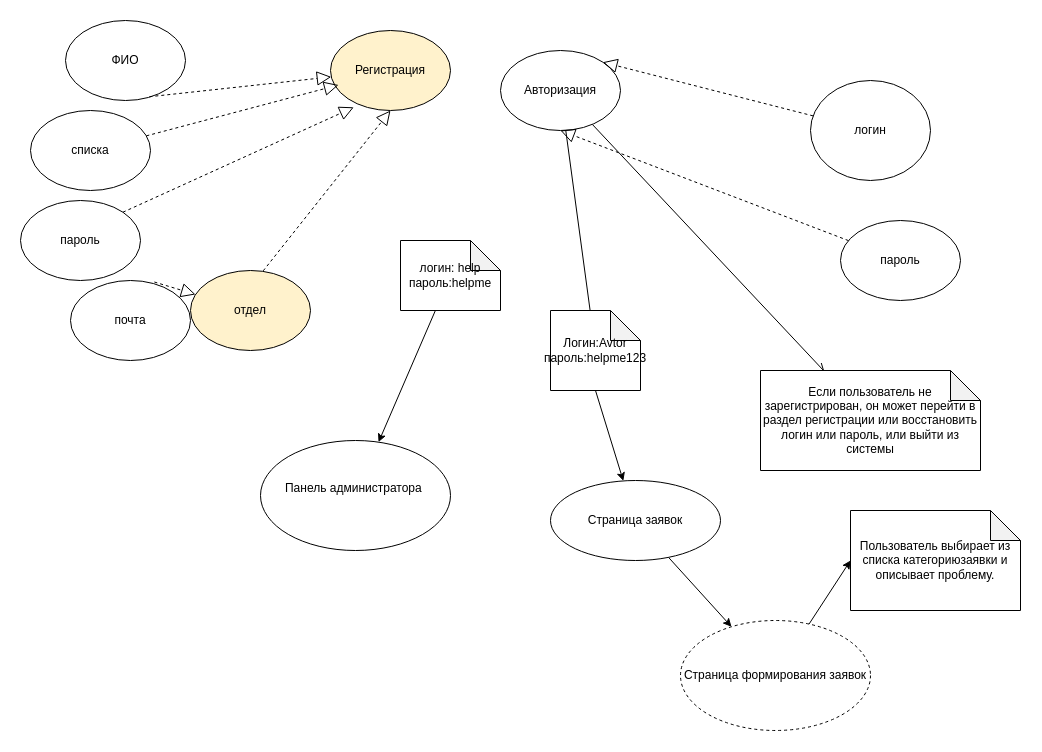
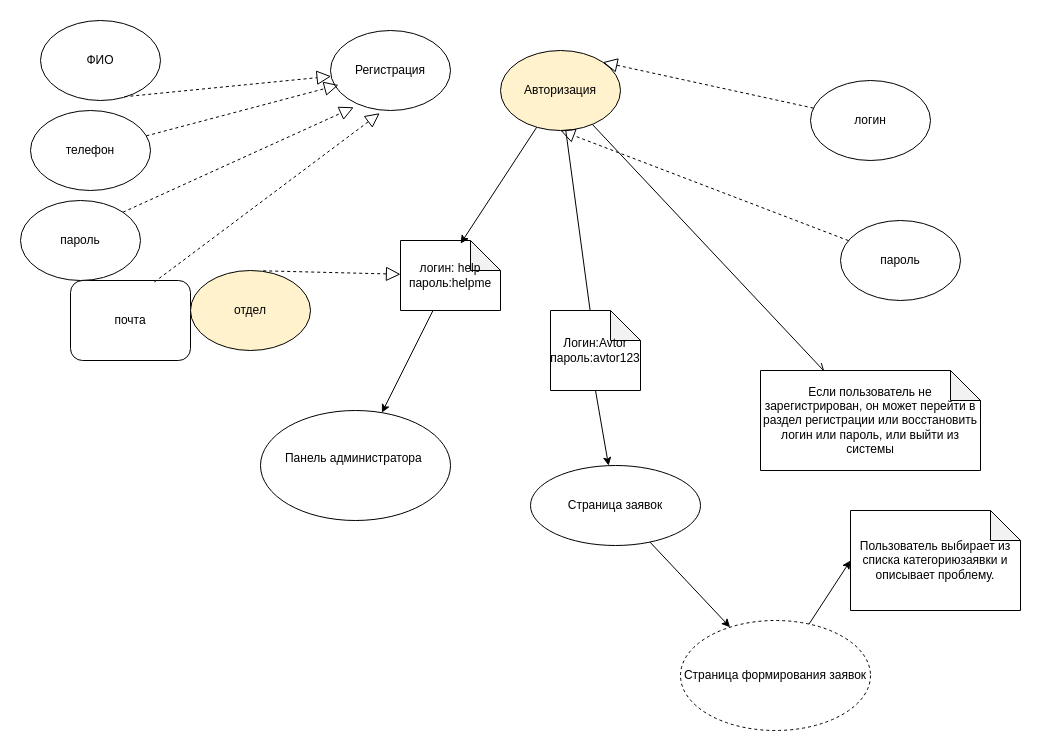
(126, 61) -> (101, 61)
(391, 71) -> (391, 71)
(561, 91) -> (561, 91)
(871, 131) -> (871, 121)
(91, 151) -> (91, 151)
none -> (500, 183)
(322, 196) -> (324, 272)
(168, 286) -> (261, 202)
(131, 321) -> (131, 321)
(596, 351) -> (596, 351)
(356, 496) -> (356, 466)
(636, 521) -> (616, 506)
